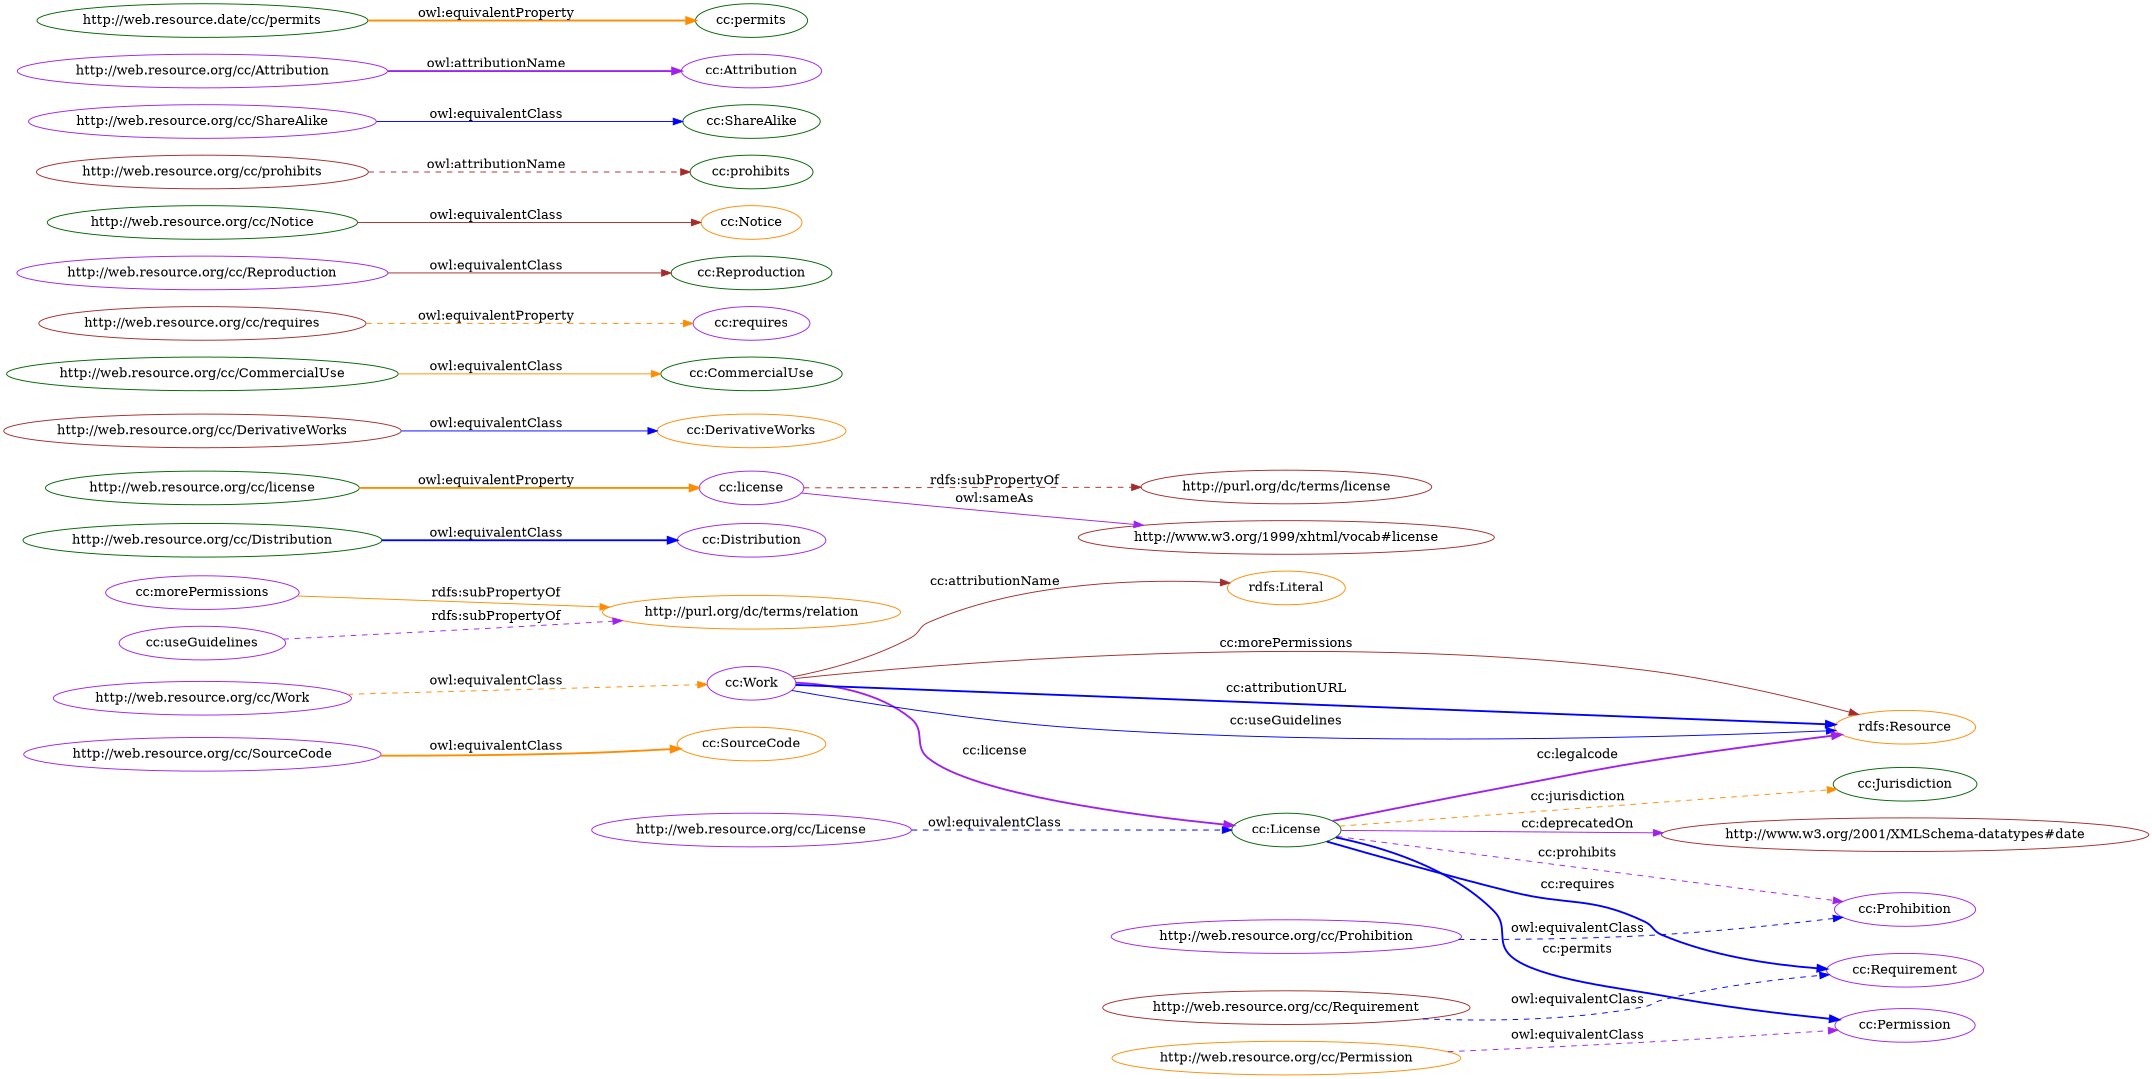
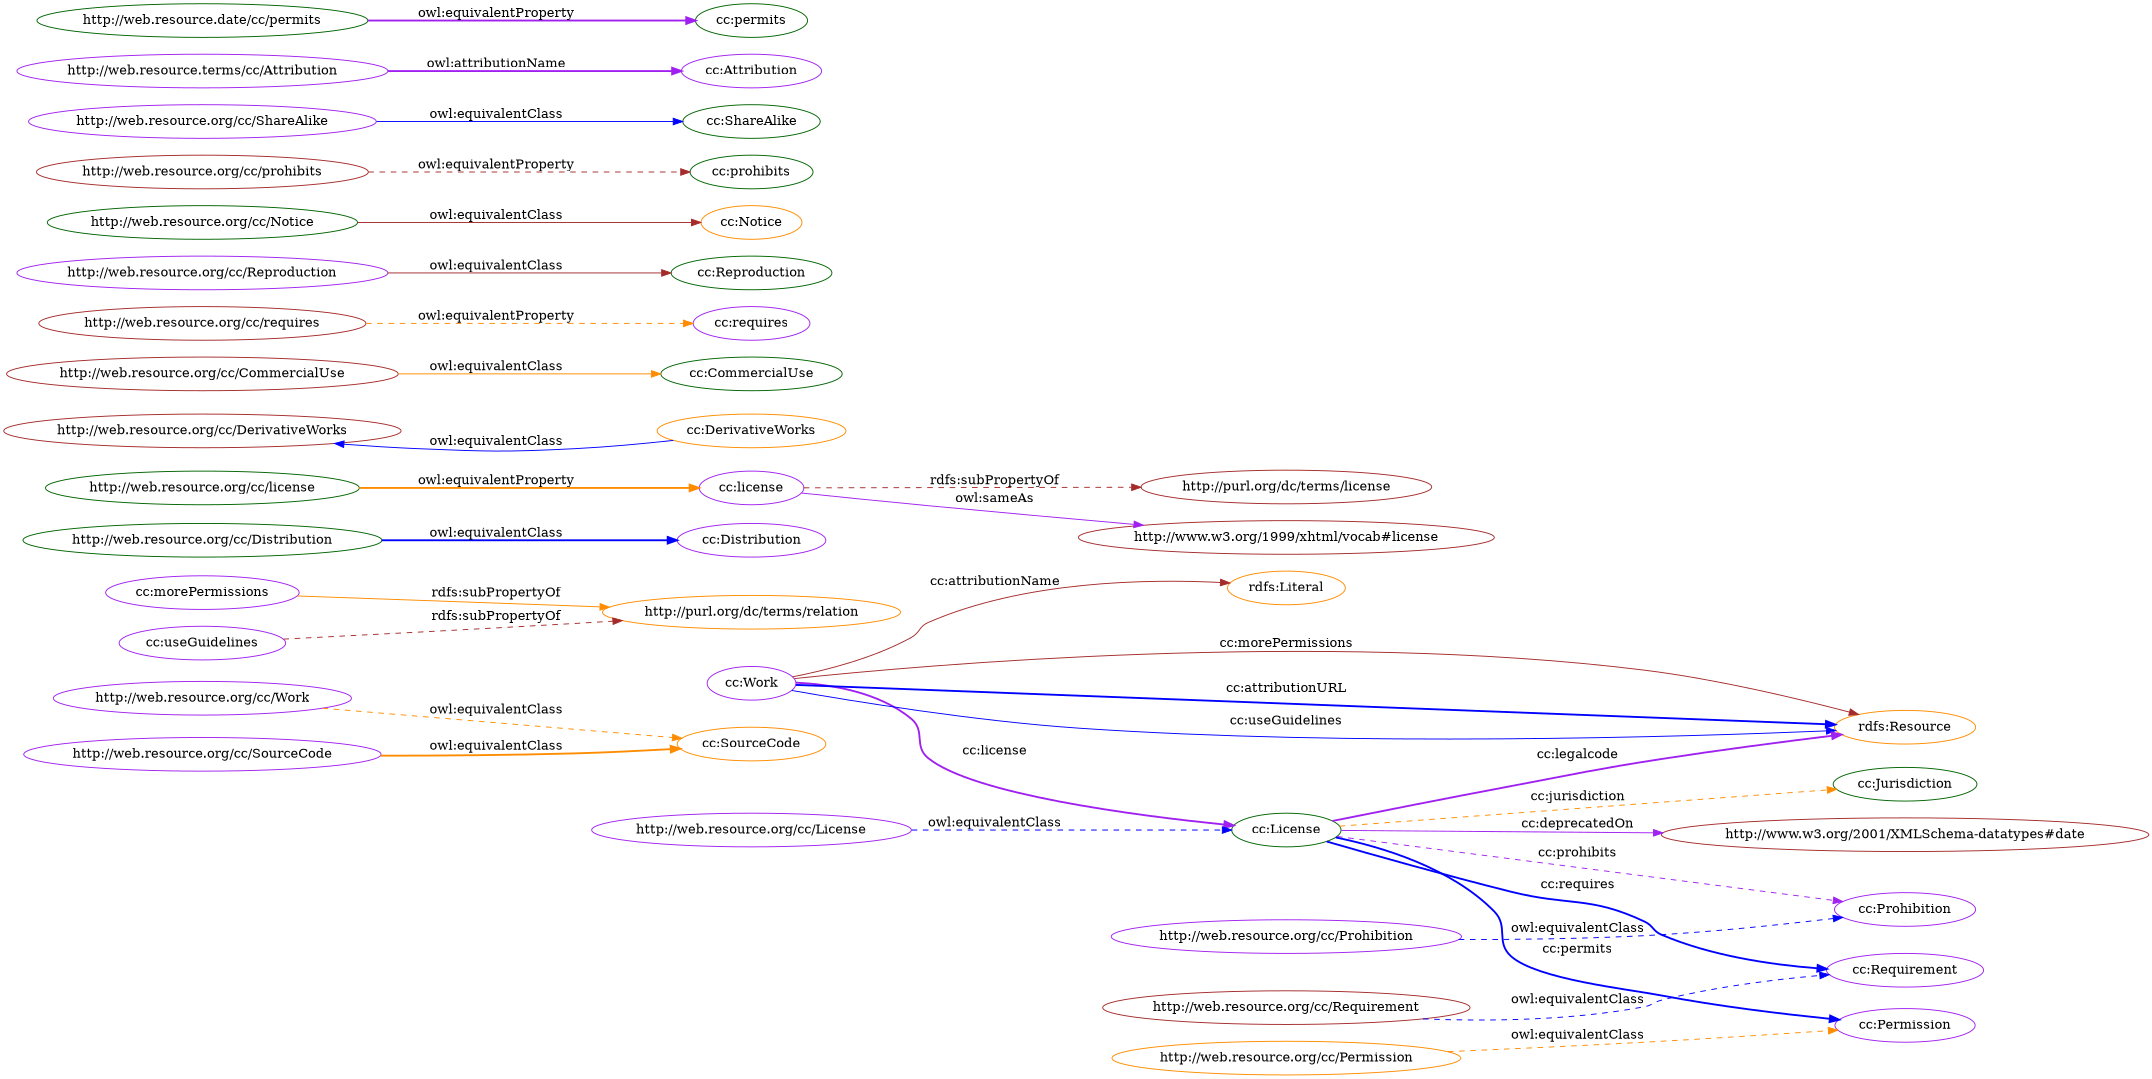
(527, 21) -> (527, 21)
(202, 71) -> (202, 71)
(496, 165) -> (496, 165)
(202, 374) -> (202, 374)
(524, 431) -> (509, 451)
(448, 631) -> (448, 631)
(523, 690) -> (497, 723)
(1638, 1043) -> (1638, 1043)
